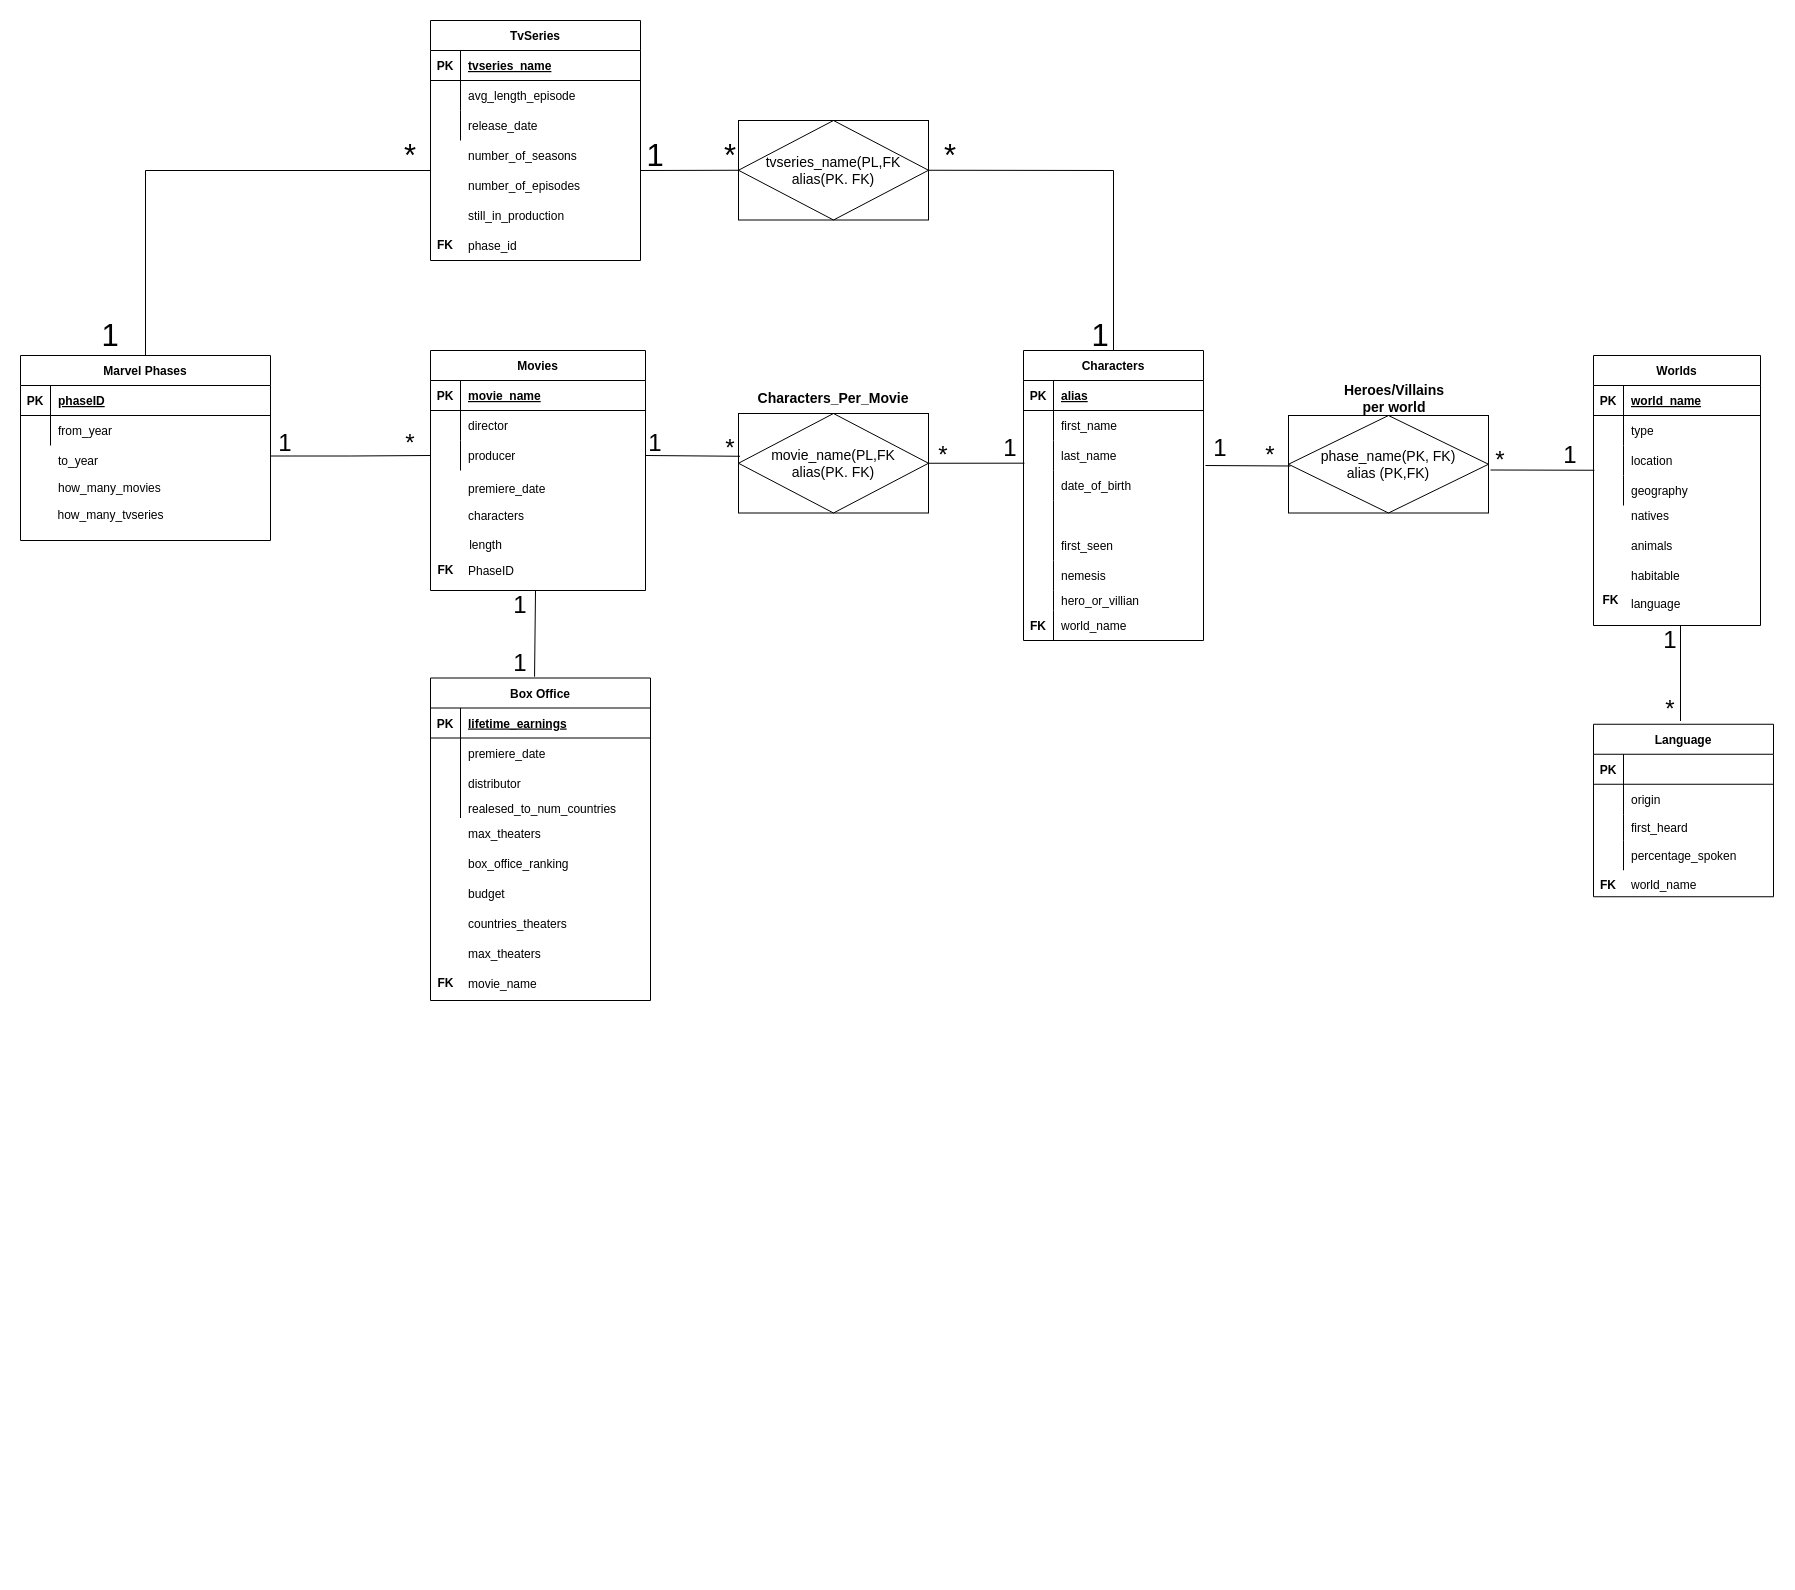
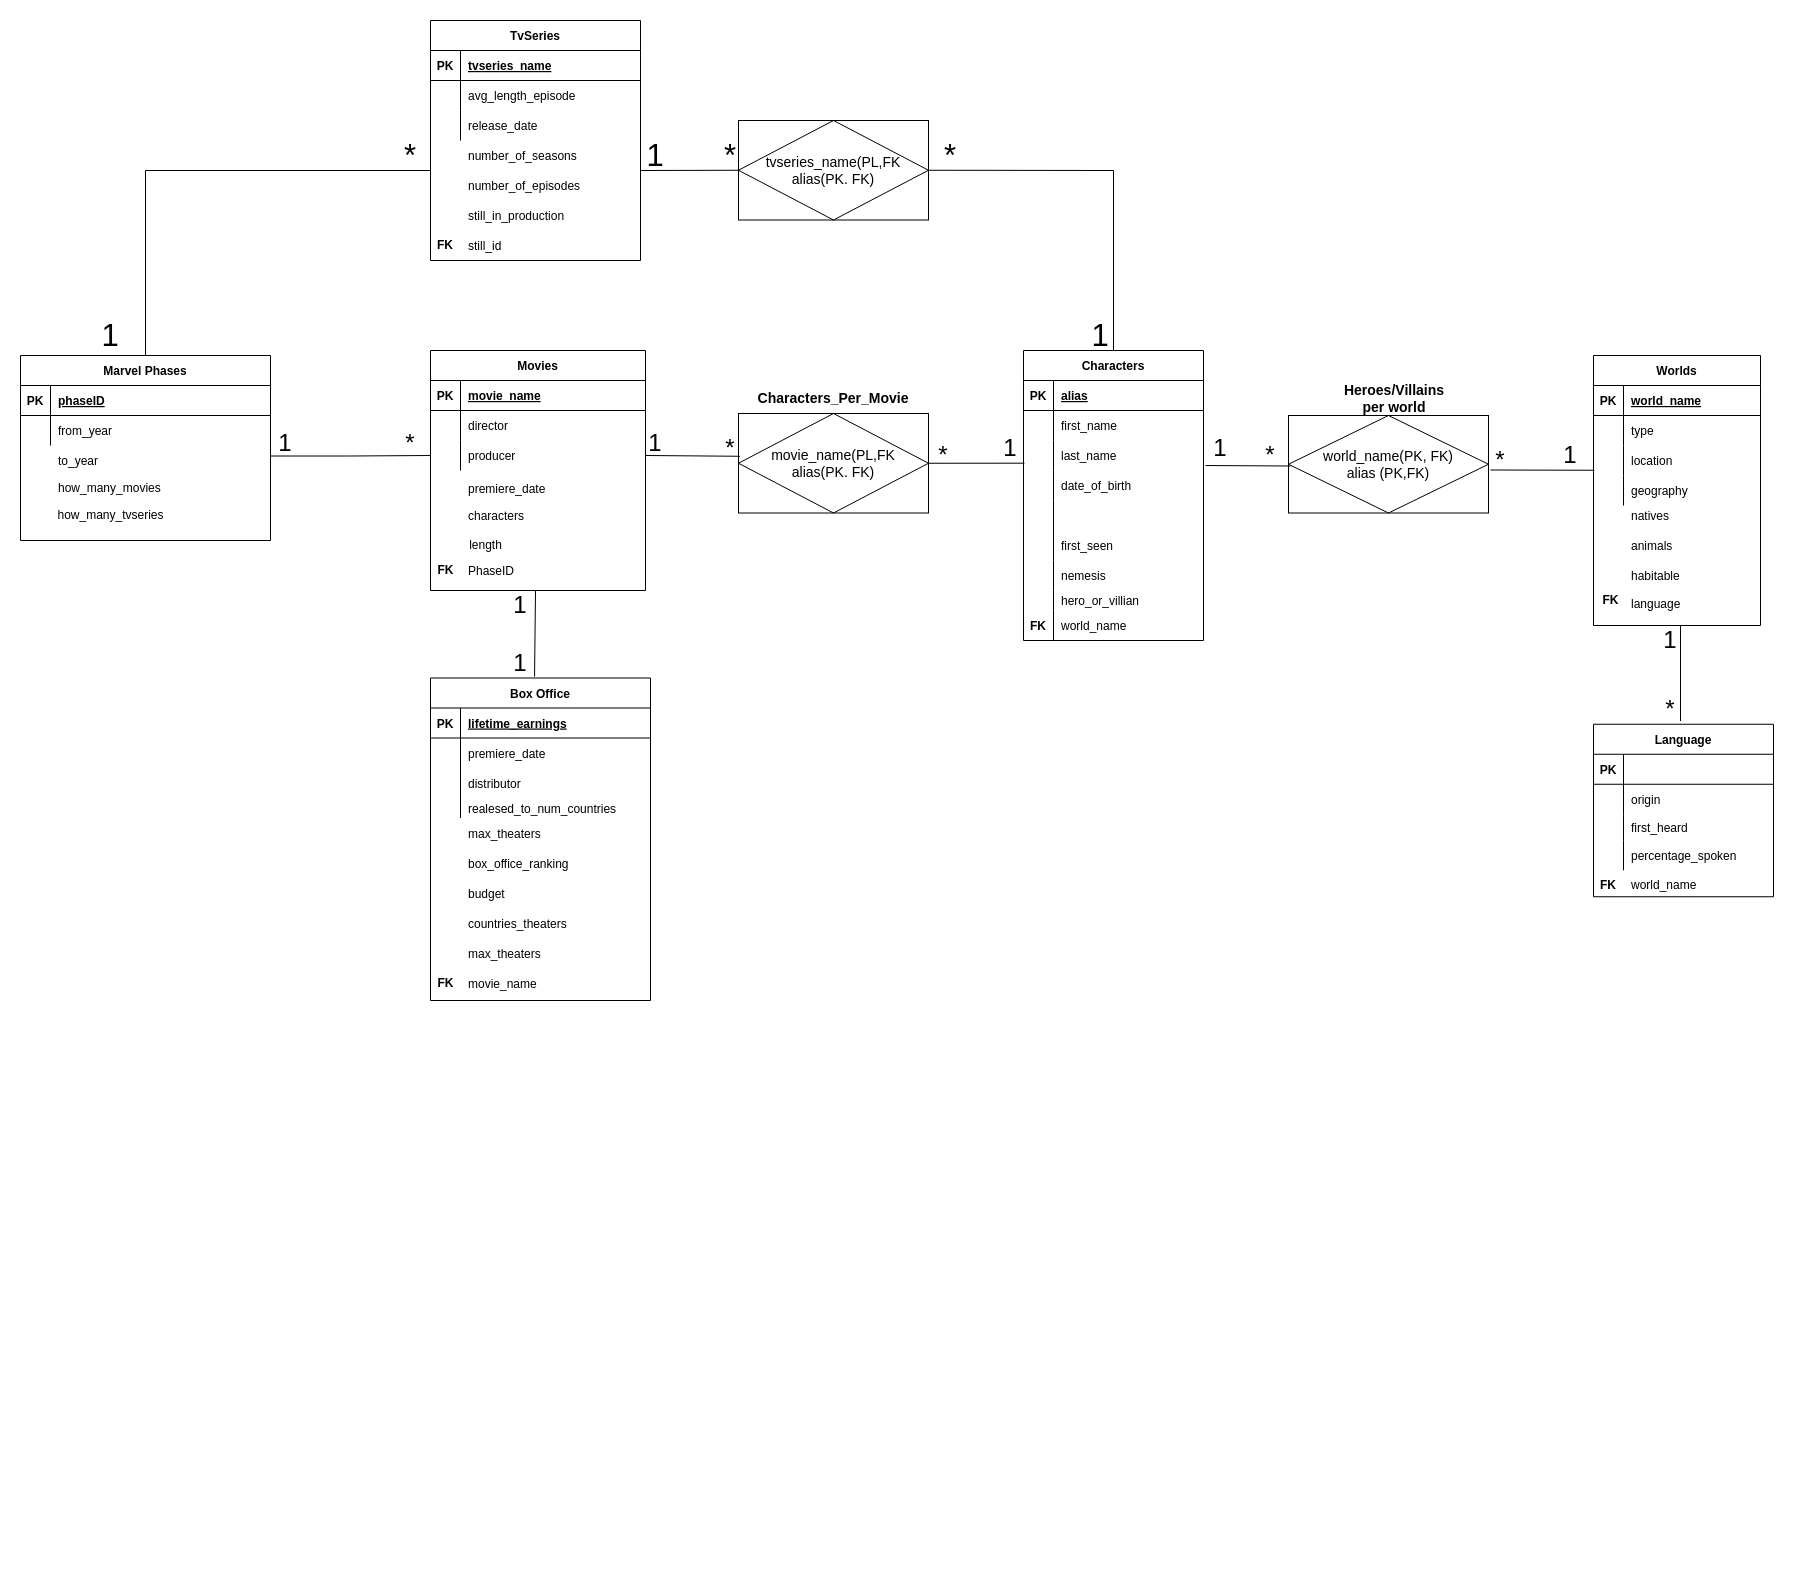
(493, 246) -> (489, 246)
(1389, 465) -> (1389, 465)
